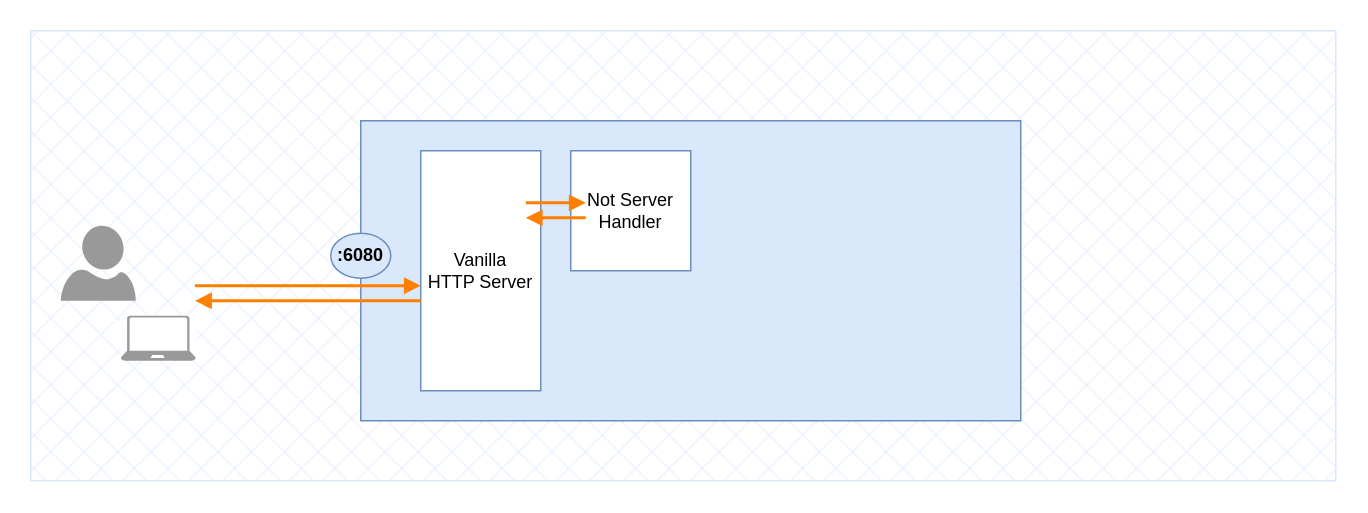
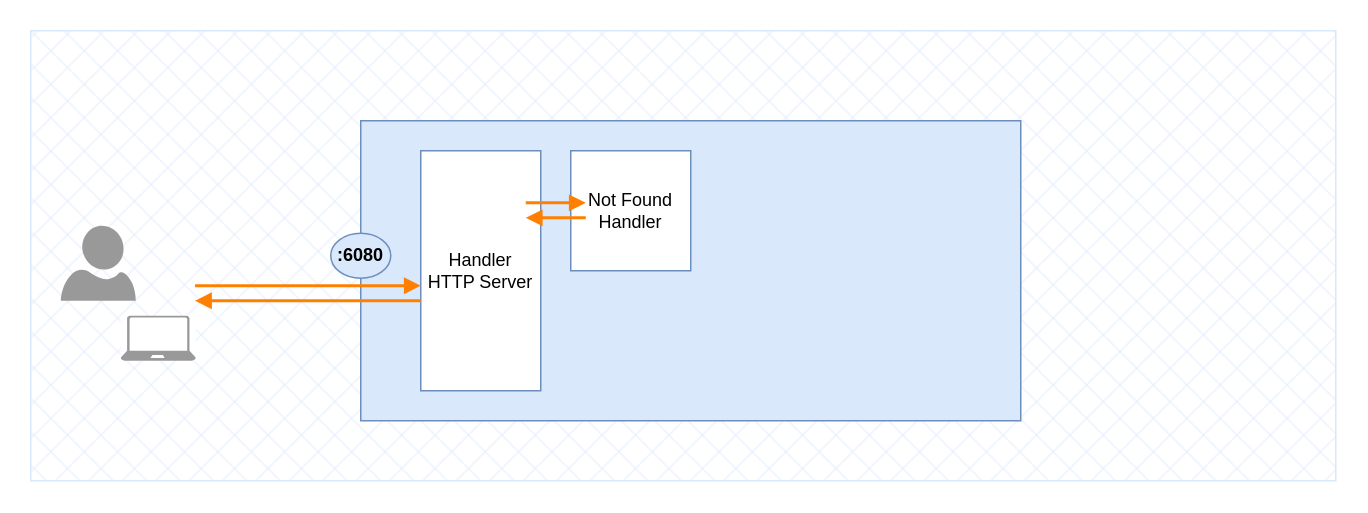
(631, 211) -> (631, 211)
(481, 271) -> (481, 271)
